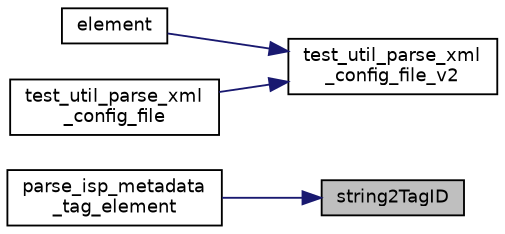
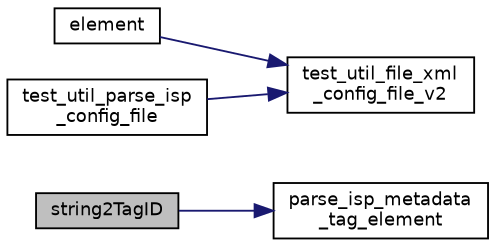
(393, 67) -> (381, 85)
(115, 107) -> (107, 107)
(262, 198) -> (217, 211)
